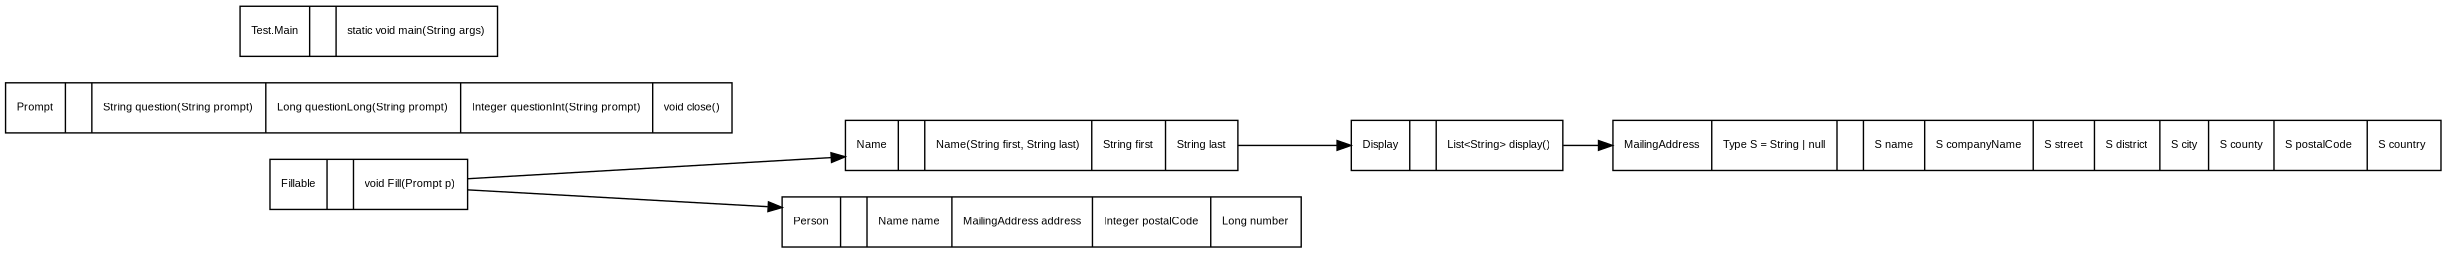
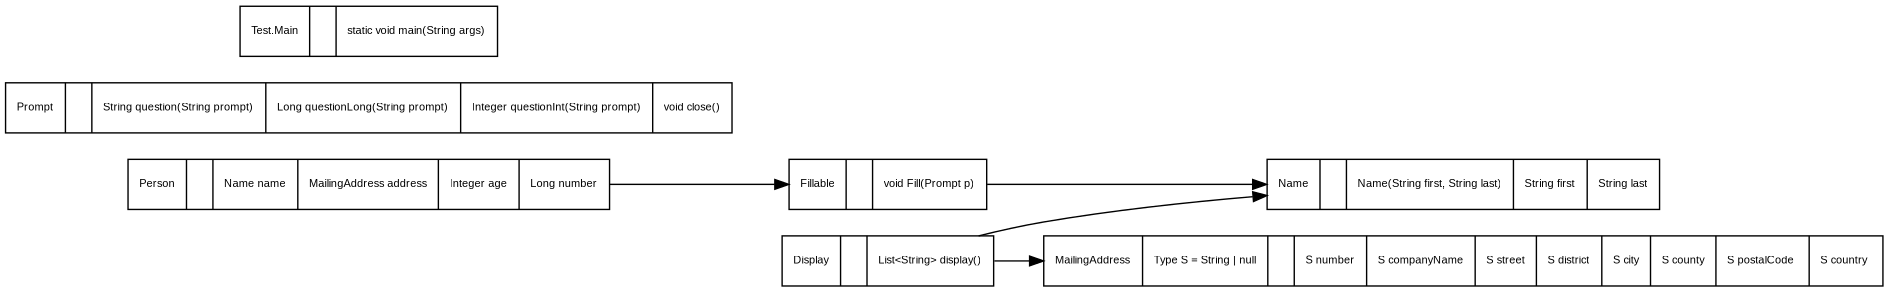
(1287, 145) -> (1115, 211)
(1894, 145) -> (1330, 260)
(618, 198) -> (692, 184)
(1152, 221) -> (479, 184)
